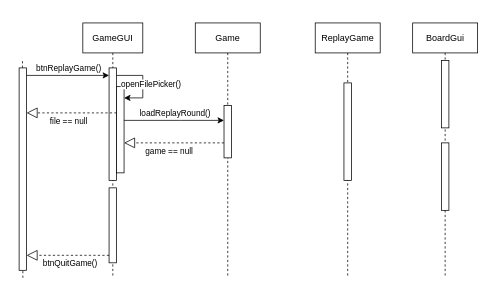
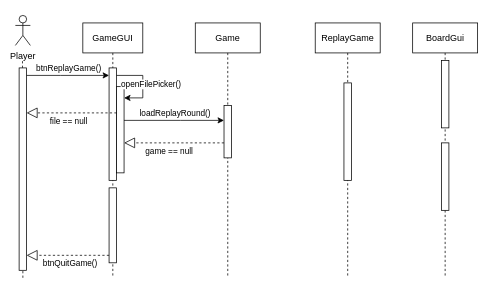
none -> (23, 30)
